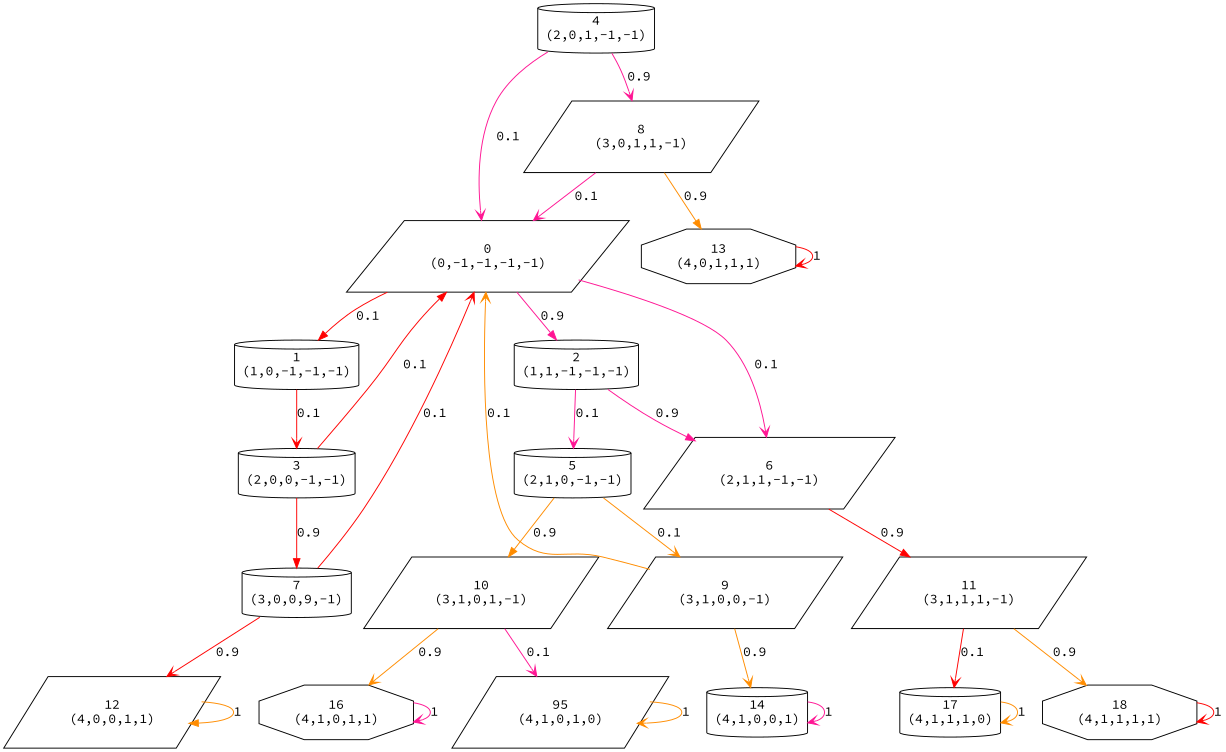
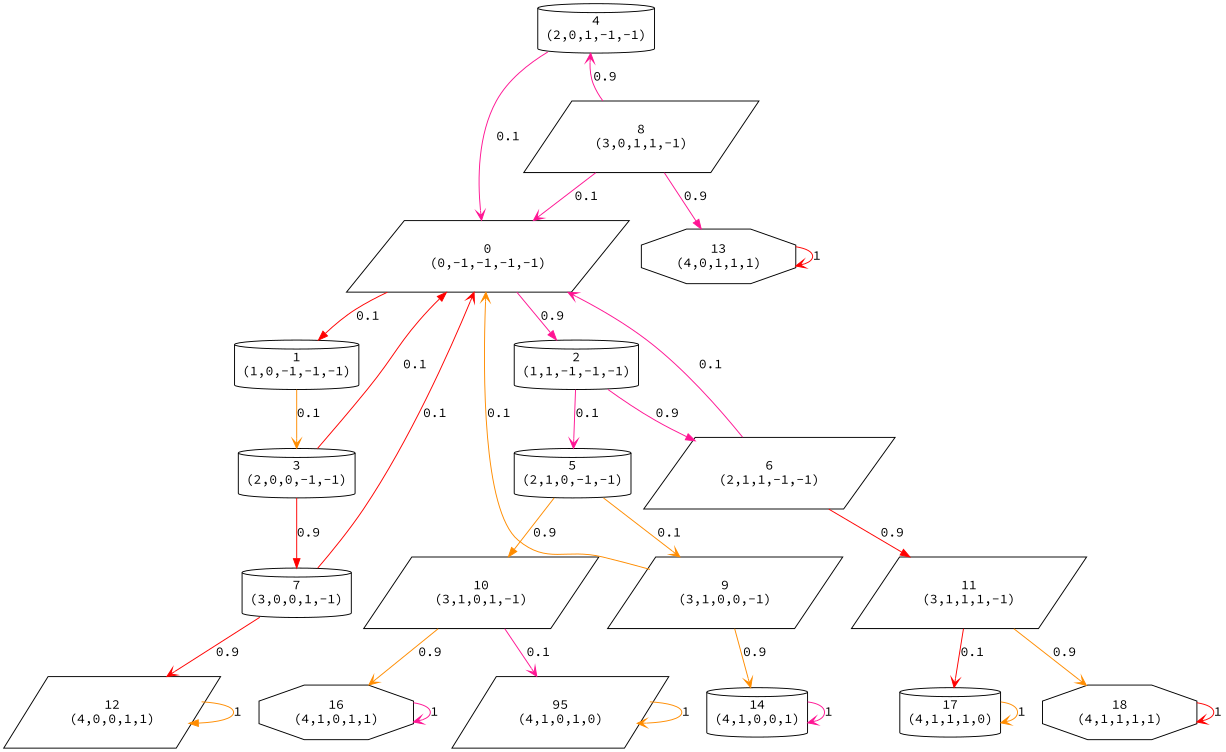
(622, 72) -> (593, 83)
(680, 197) -> (680, 197)
(700, 323) -> (668, 357)
(297, 414) -> (297, 414)
(297, 593) -> (297, 593)
